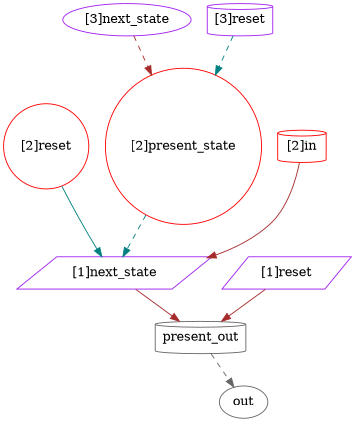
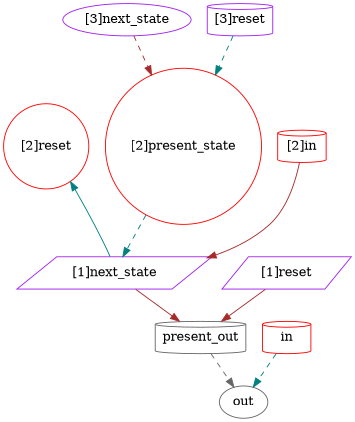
(79, 218) -> (93, 223)
none -> (287, 338)
